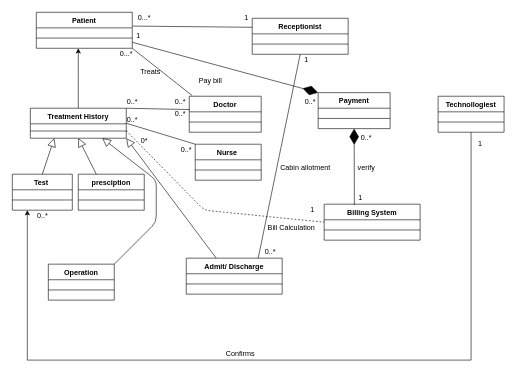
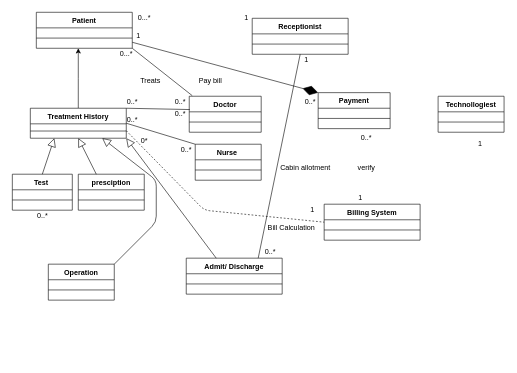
(192, 27) -> none
(150, 72) -> (150, 81)
(355, 197) -> none
(240, 354) -> none
(27, 360) -> none
